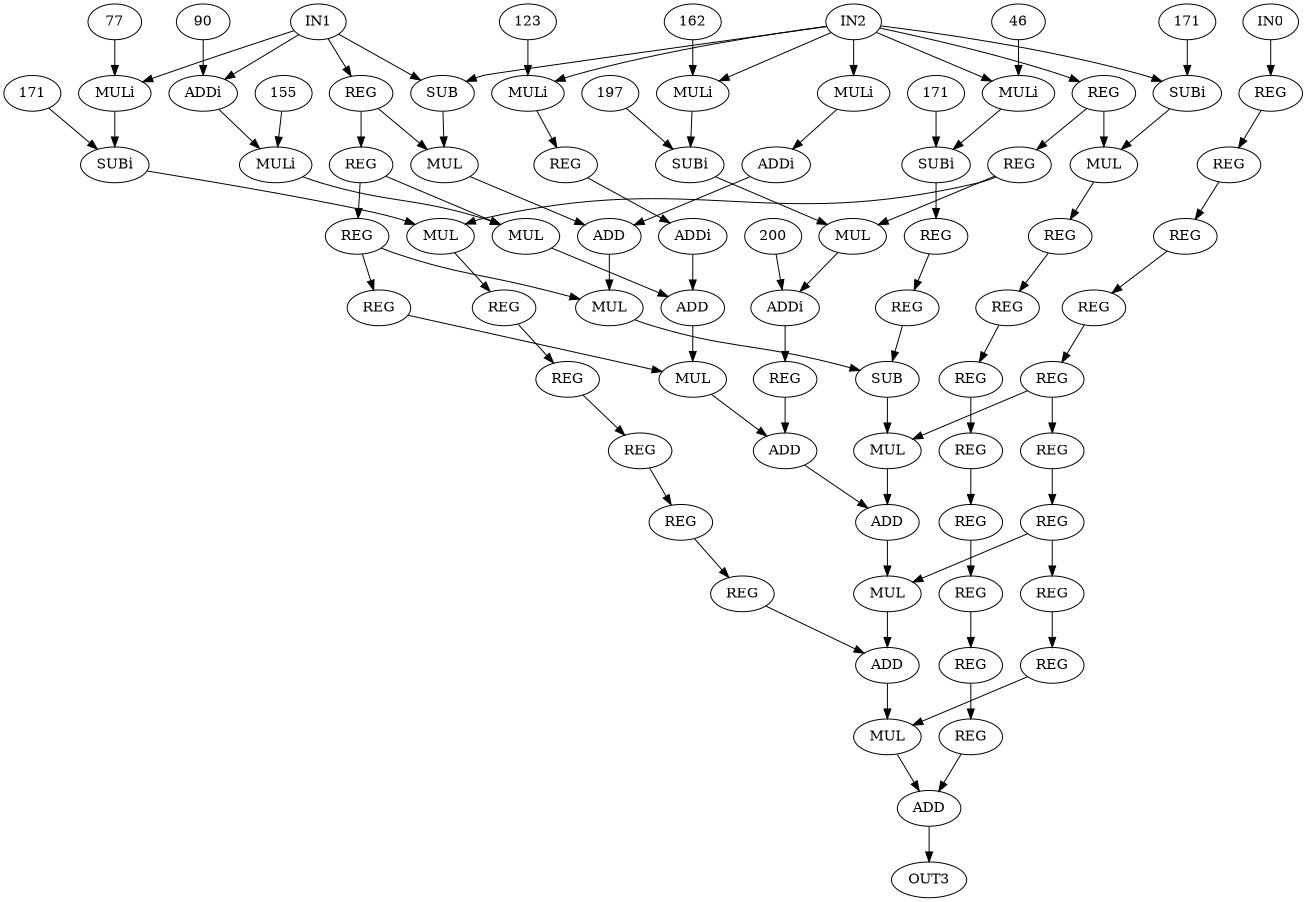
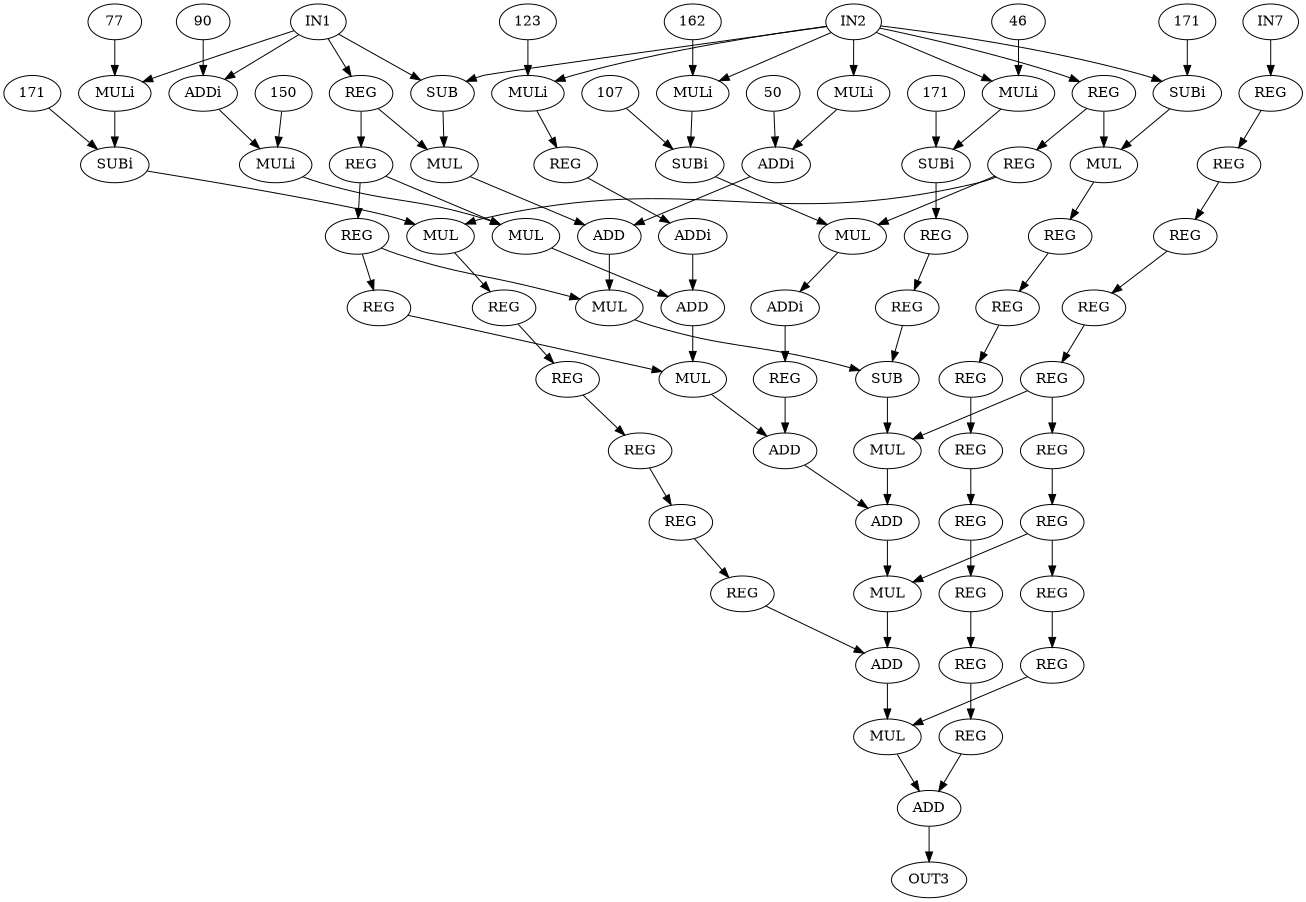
(1271, 22) -> (1271, 22)
(284, 93) -> (284, 93)
(610, 93) -> (610, 93)
none -> (773, 93)
(773, 236) -> none
